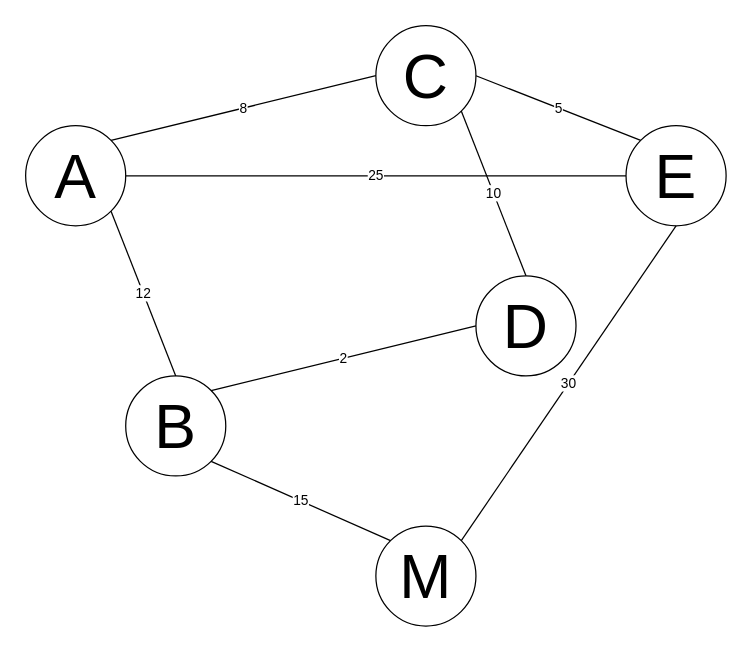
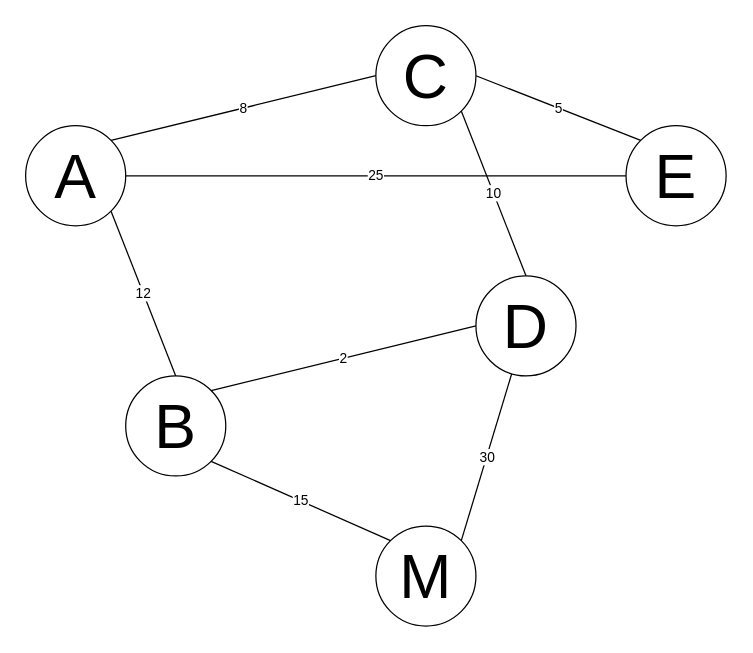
(568, 383) -> (486, 457)
